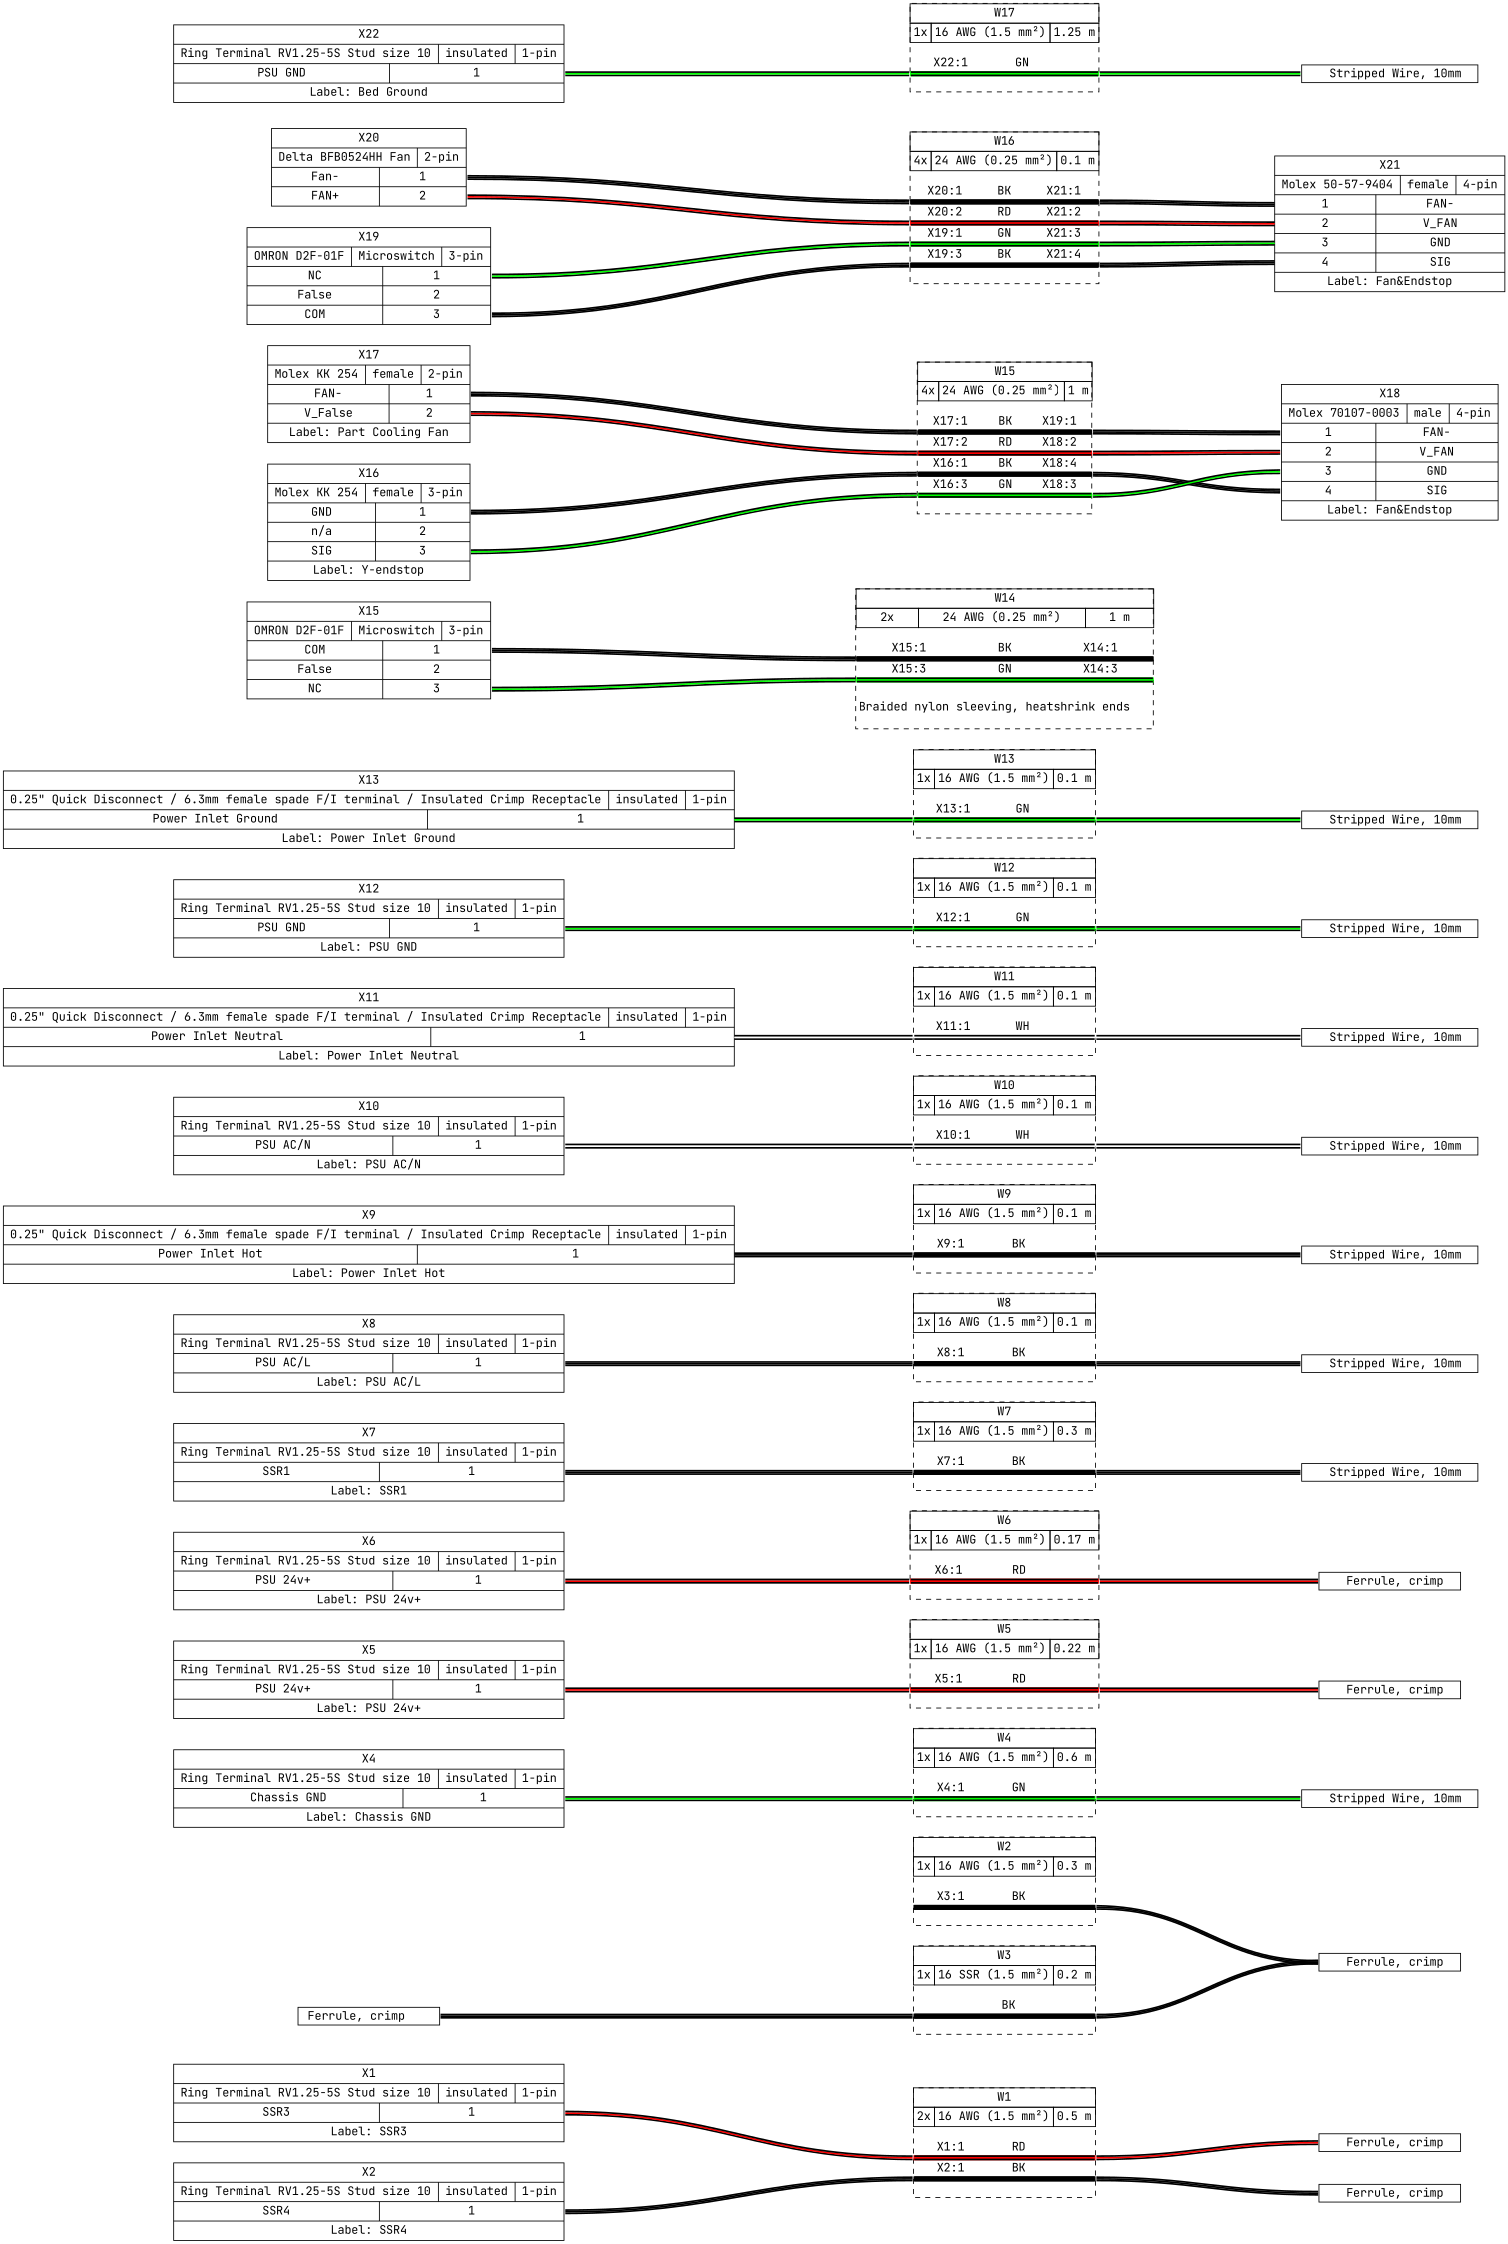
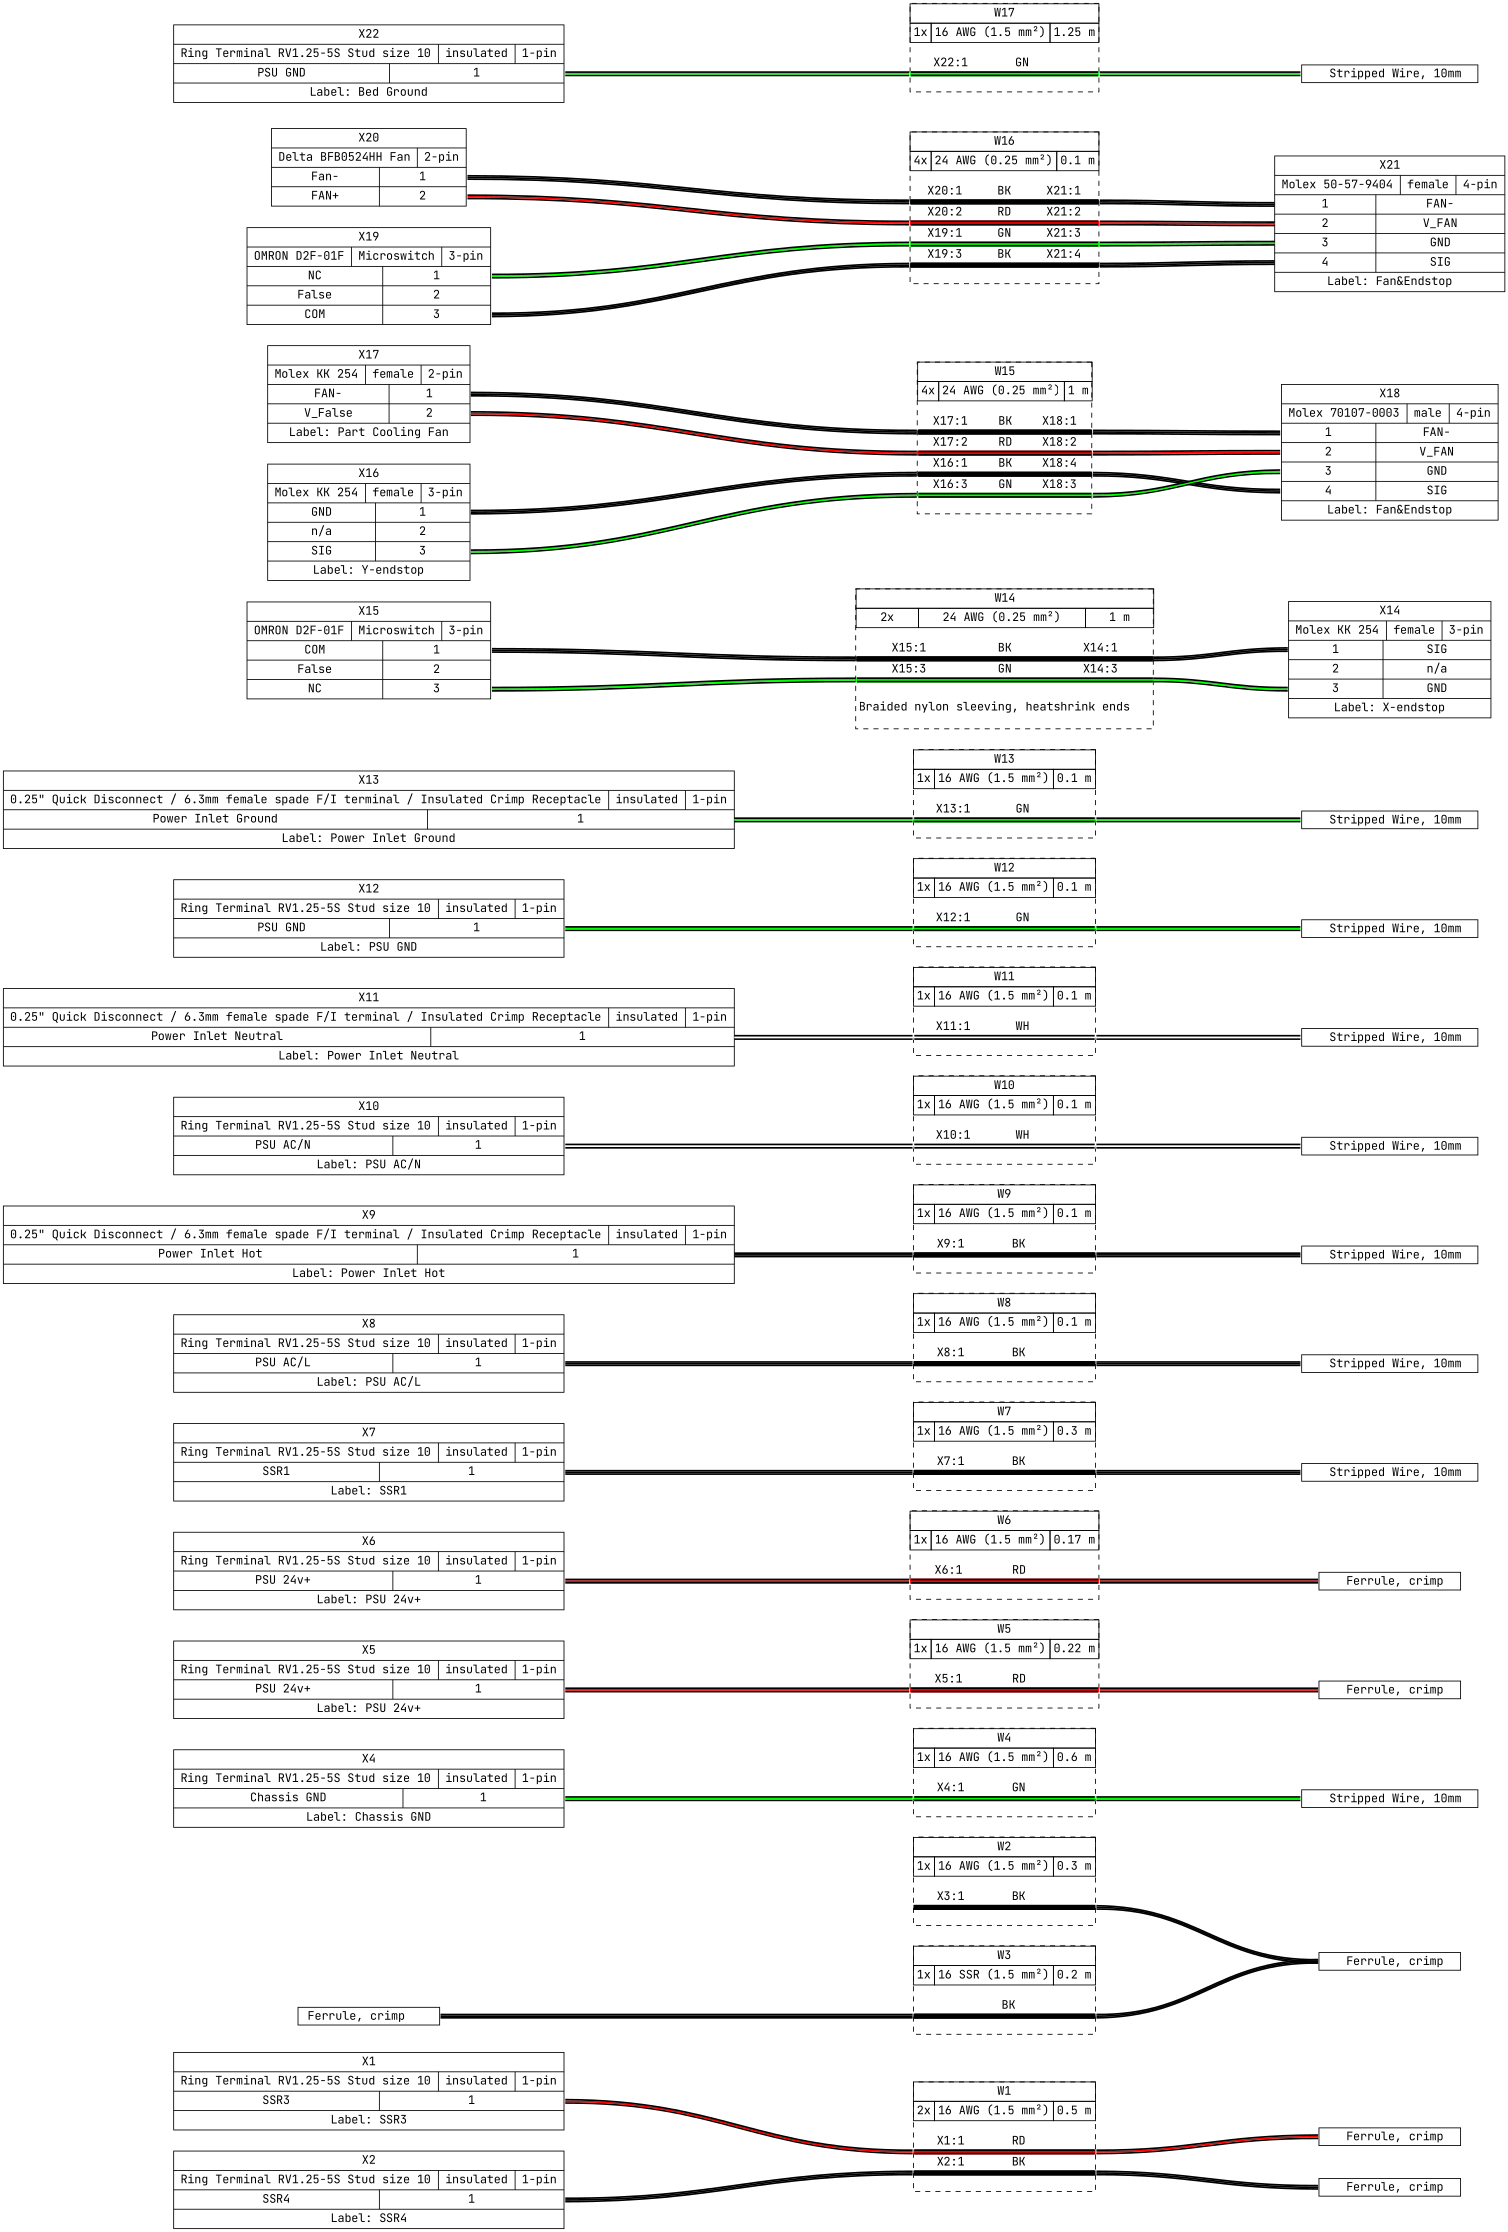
(1060, 421) -> (1060, 421)
none -> (1390, 660)
